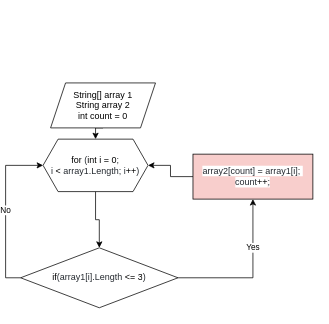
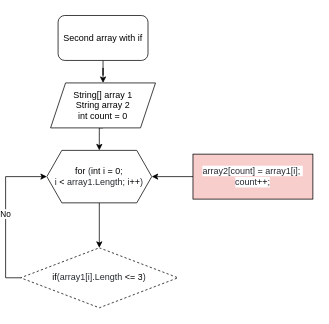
none -> (103, 38)
none -> (103, 74)
(96, 165) -> (99, 177)
(99, 278) -> (99, 278)
(217, 278) -> none
